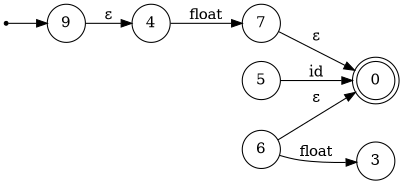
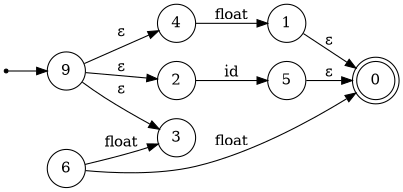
(261, 23) -> (287, 23)
(316, 73) -> (329, 73)
none -> (177, 81)
(316, 98) -> (232, 141)
none -> (115, 104)
